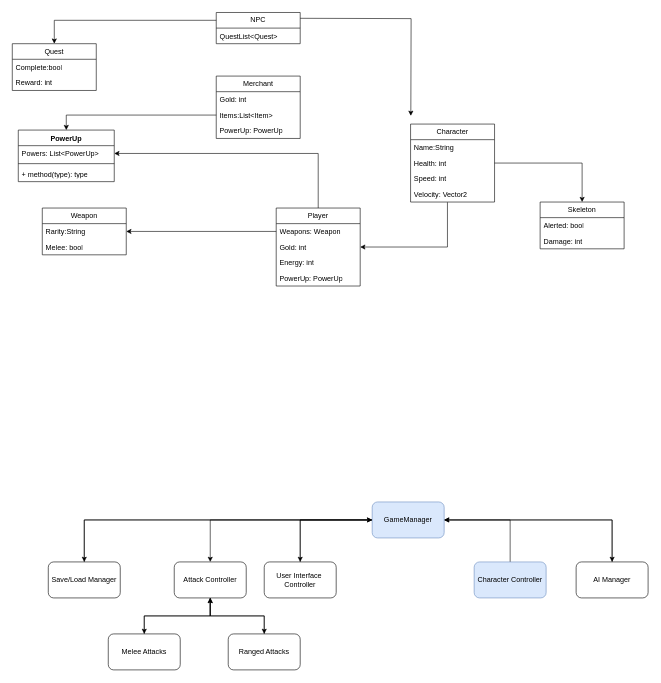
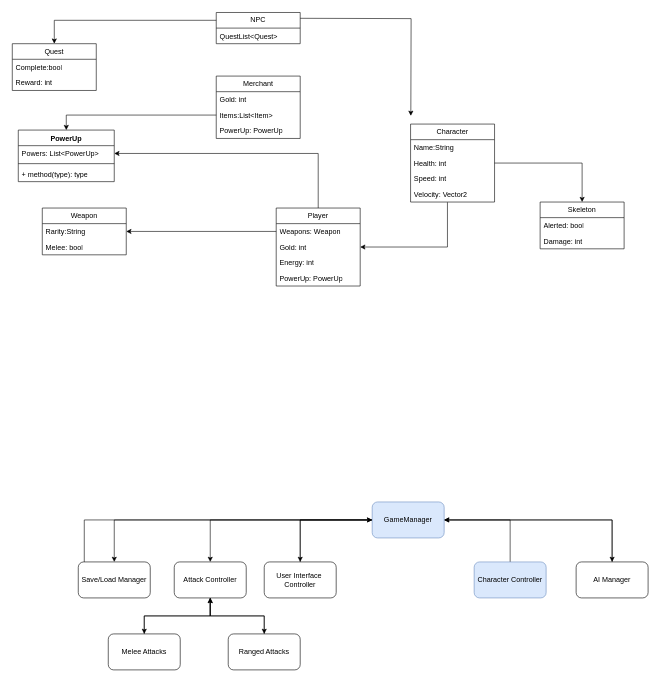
(84, 580) -> (114, 580)
